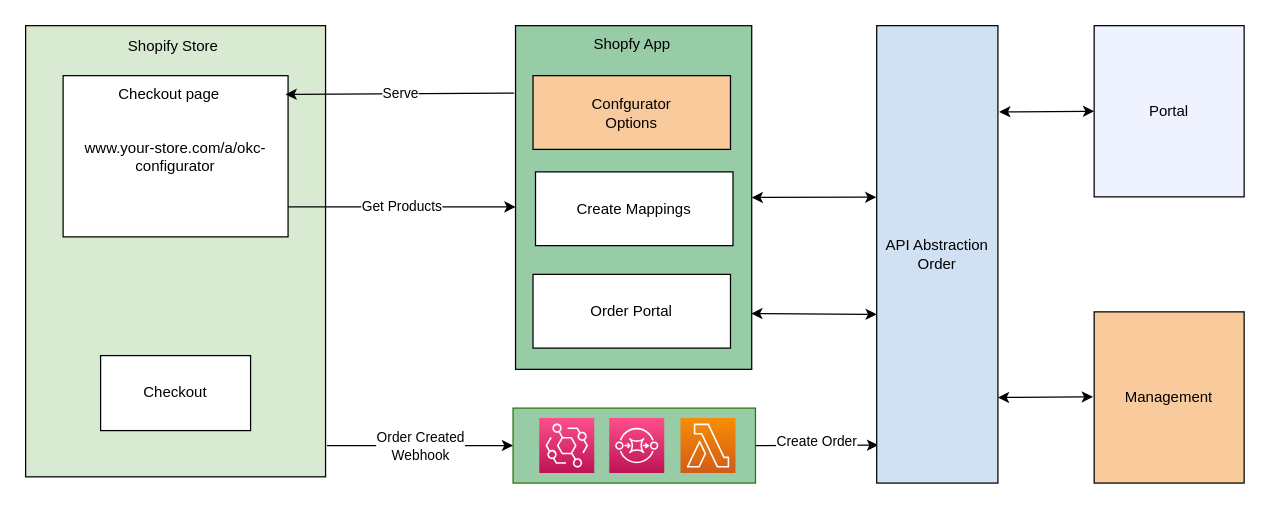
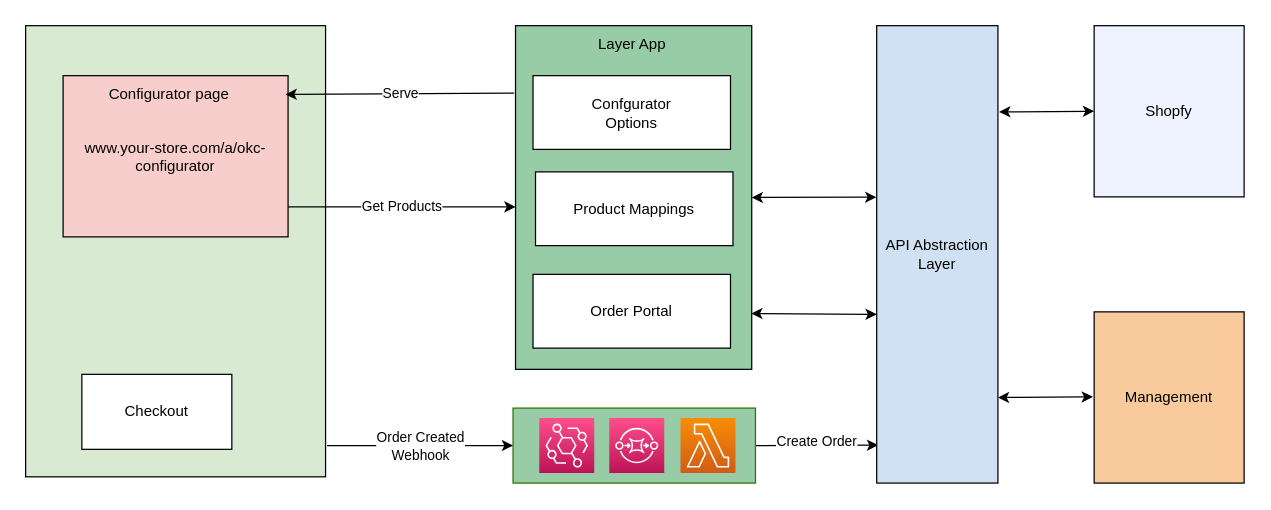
(633, 44) -> (633, 44)
(176, 47) -> none
(169, 94) -> (169, 94)
(1169, 112) -> (1169, 112)
(632, 113) -> (632, 113)
(176, 156) -> (176, 156)
(634, 209) -> (634, 209)
(938, 254) -> (938, 254)
(176, 393) -> (157, 412)
